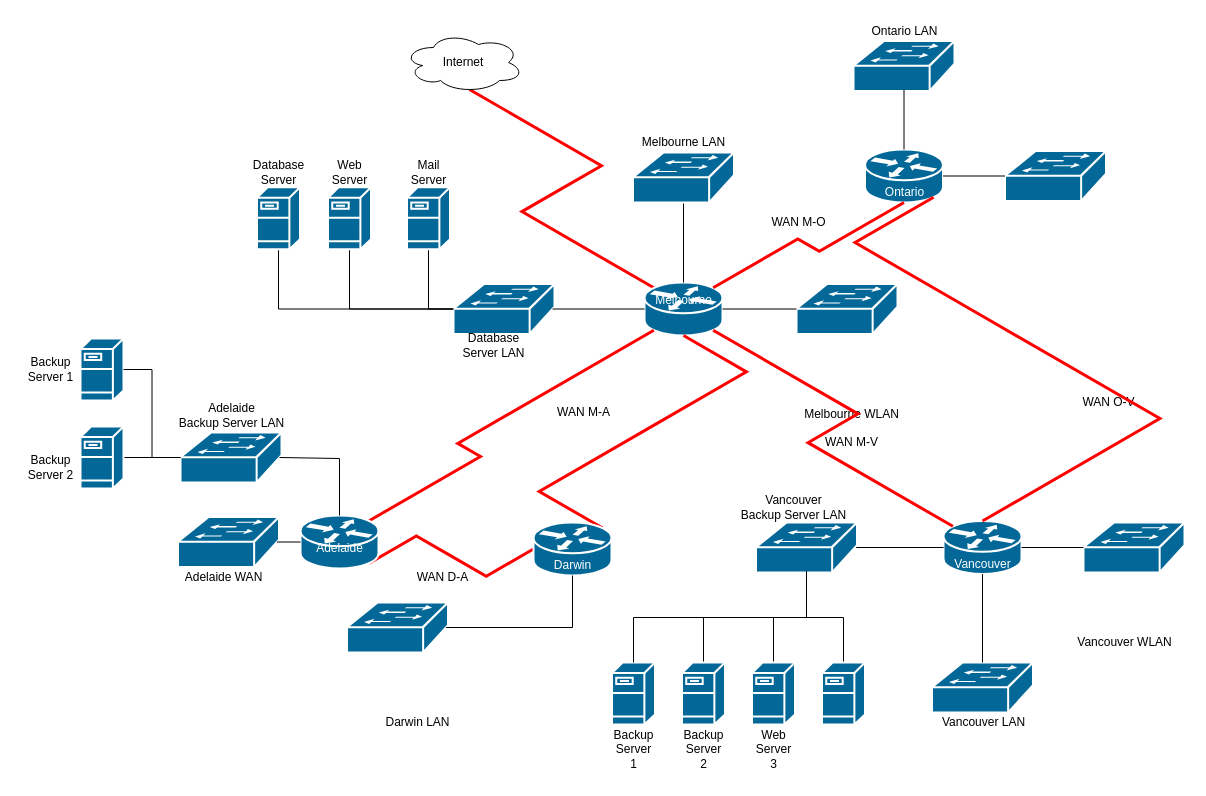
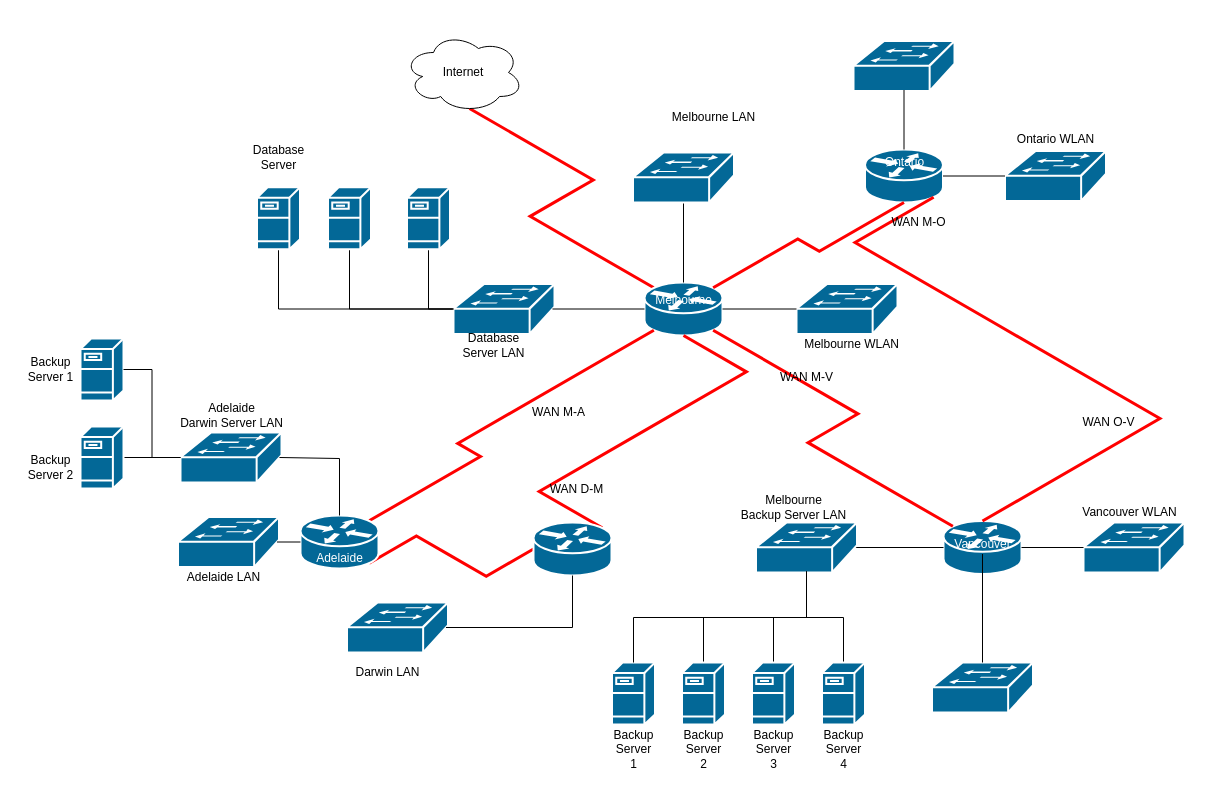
(904, 31) -> none
(464, 63) -> (464, 73)
none -> (1056, 140)
(683, 143) -> (713, 118)
(279, 172) -> (279, 157)
(350, 172) -> none
(429, 172) -> none
(904, 193) -> (904, 163)
(799, 223) -> (919, 223)
(1109, 403) -> (1109, 423)
(584, 413) -> (559, 413)
(852, 414) -> (852, 344)
(232, 416) -> (232, 416)
(852, 443) -> (807, 378)
none -> (577, 490)
(794, 508) -> (794, 508)
(339, 549) -> (339, 559)
(983, 564) -> (983, 544)
(573, 566) -> none
(224, 578) -> (224, 578)
(442, 578) -> none
(1125, 643) -> (1130, 513)
(417, 723) -> (387, 673)
(983, 723) -> none
(774, 750) -> (774, 750)
none -> (844, 750)
